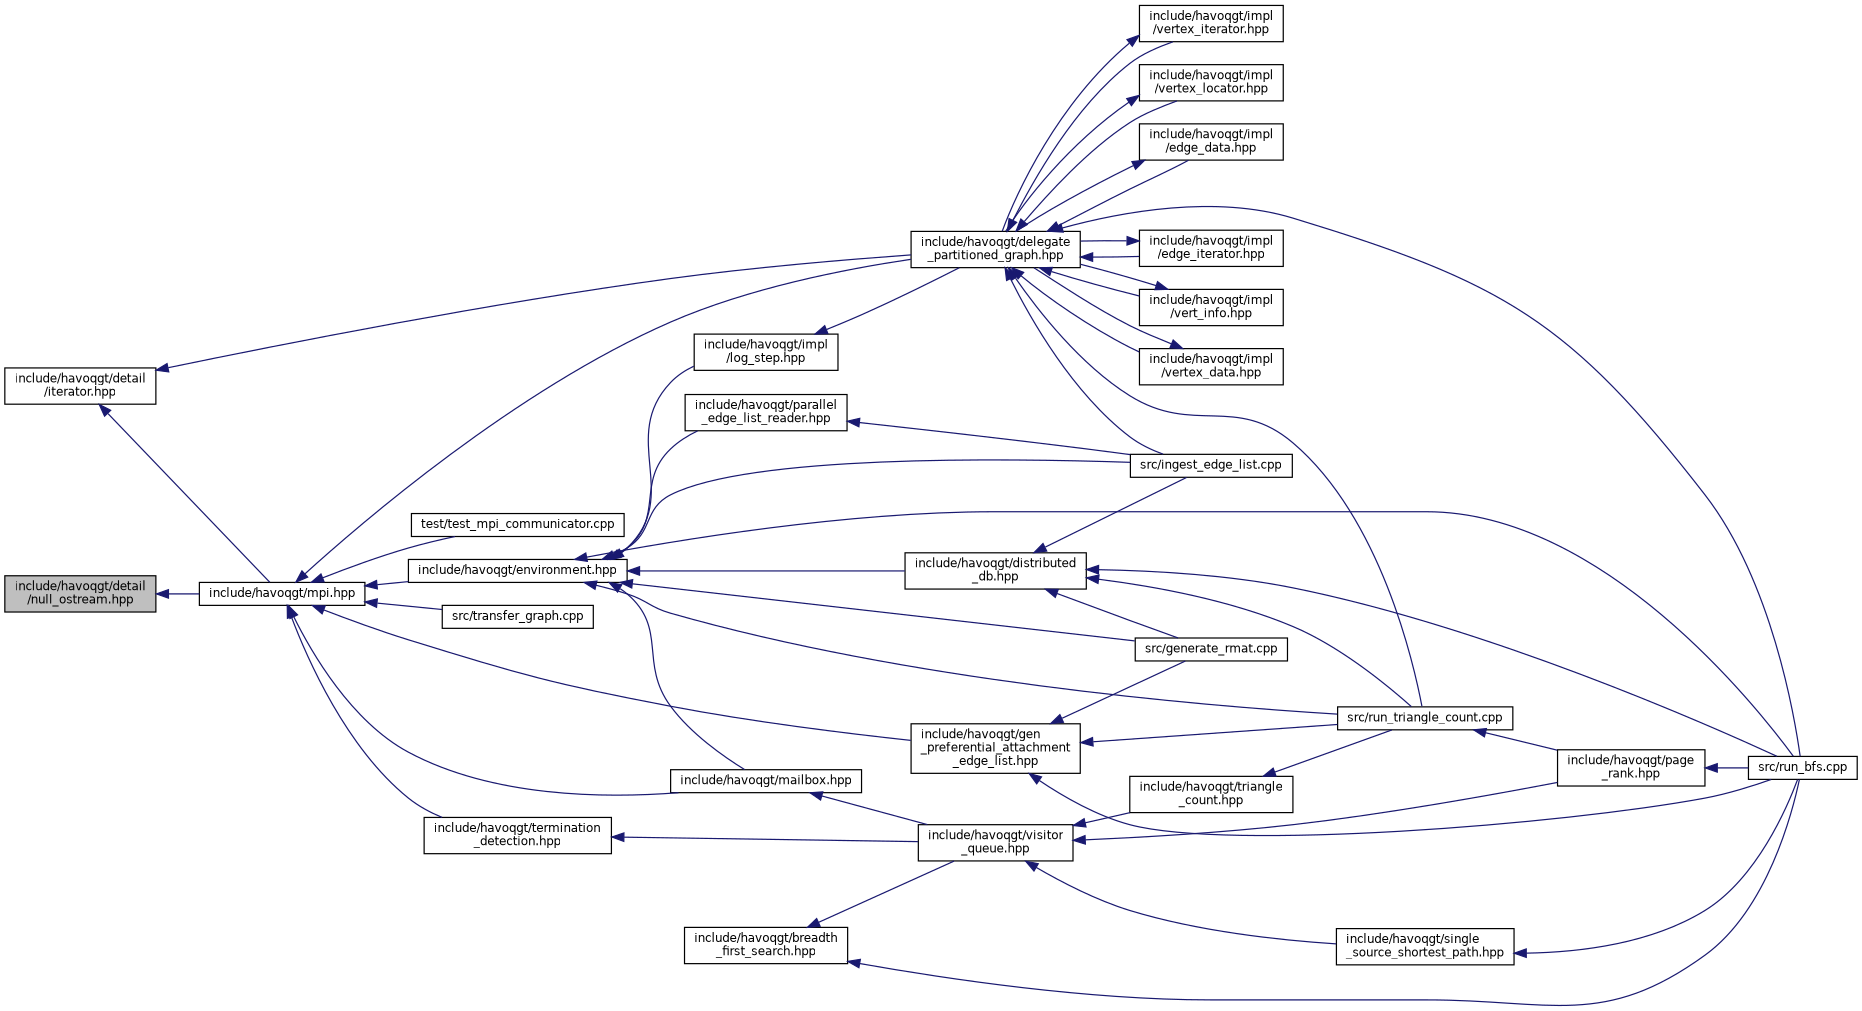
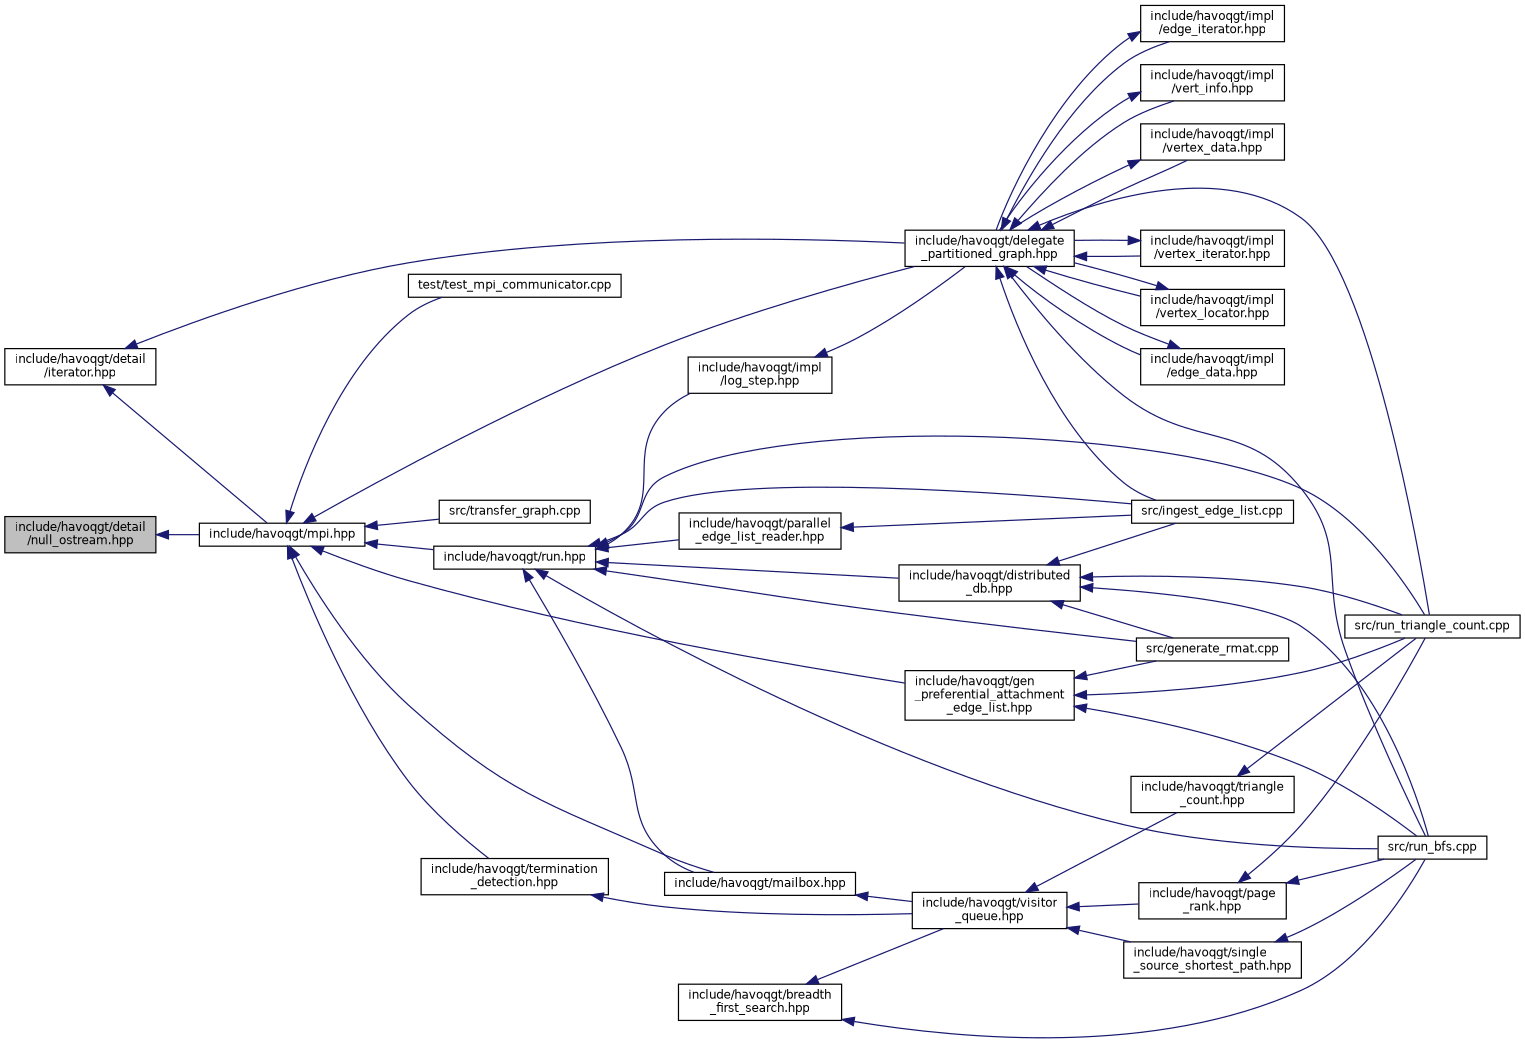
(518, 571) -> (515, 558)
(1521, 741) -> (1348, 765)
